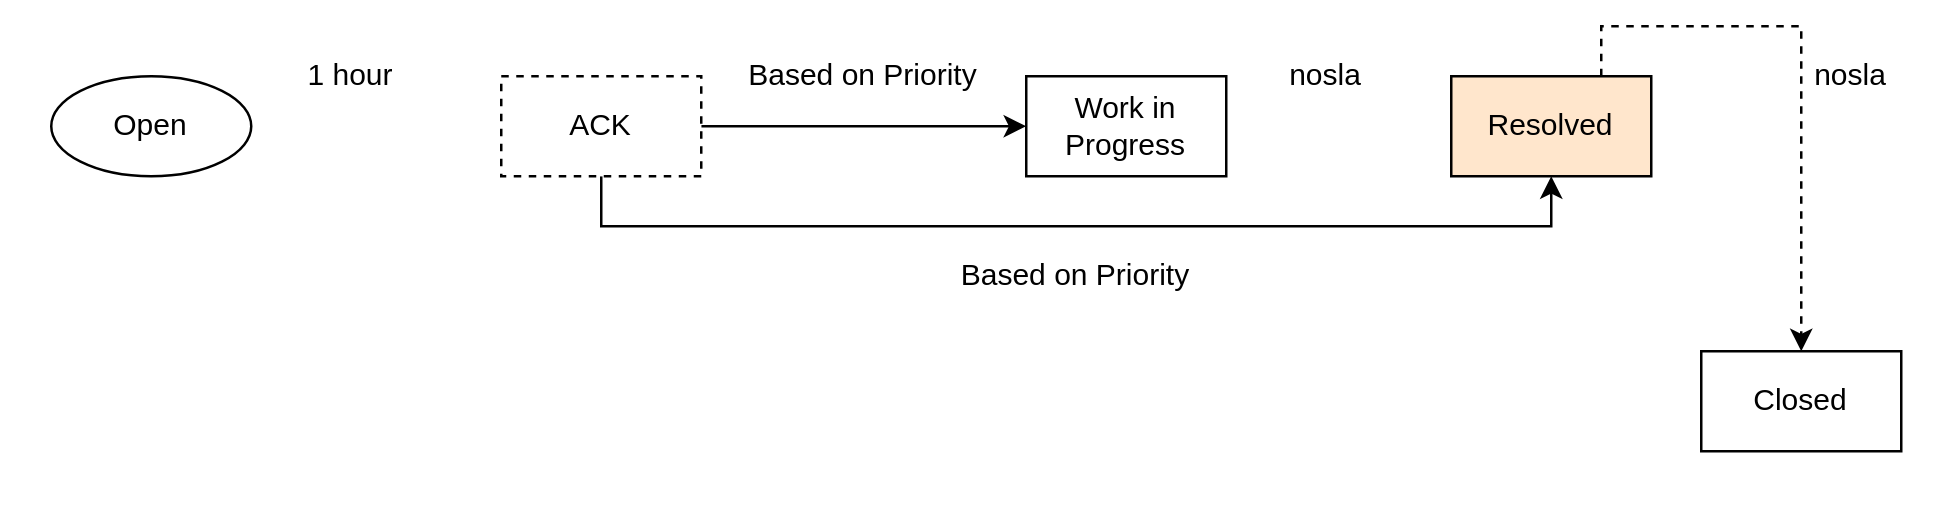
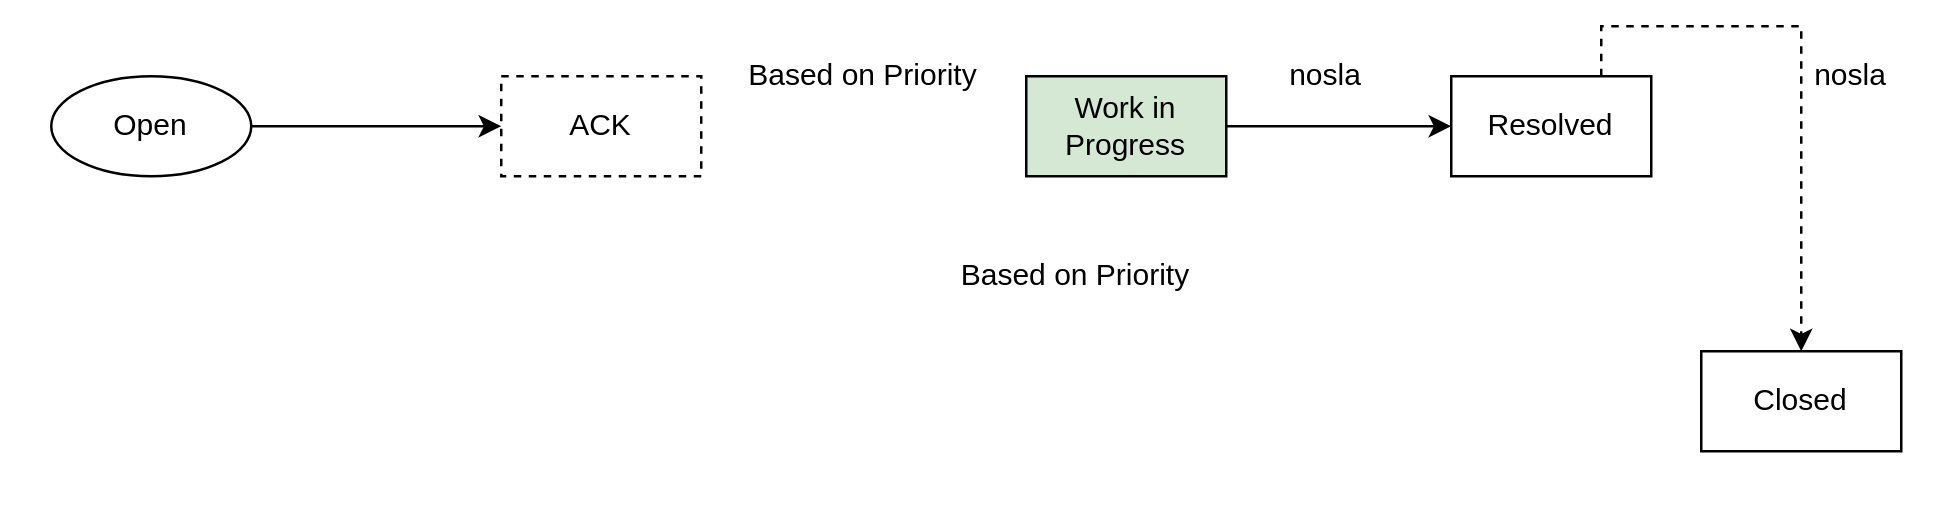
(351, 76) -> none
none -> (368, 126)
(855, 126) -> none
(1126, 126) -> (1126, 126)
none -> (1330, 126)
(1551, 126) -> (1551, 126)
(1068, 226) -> none
